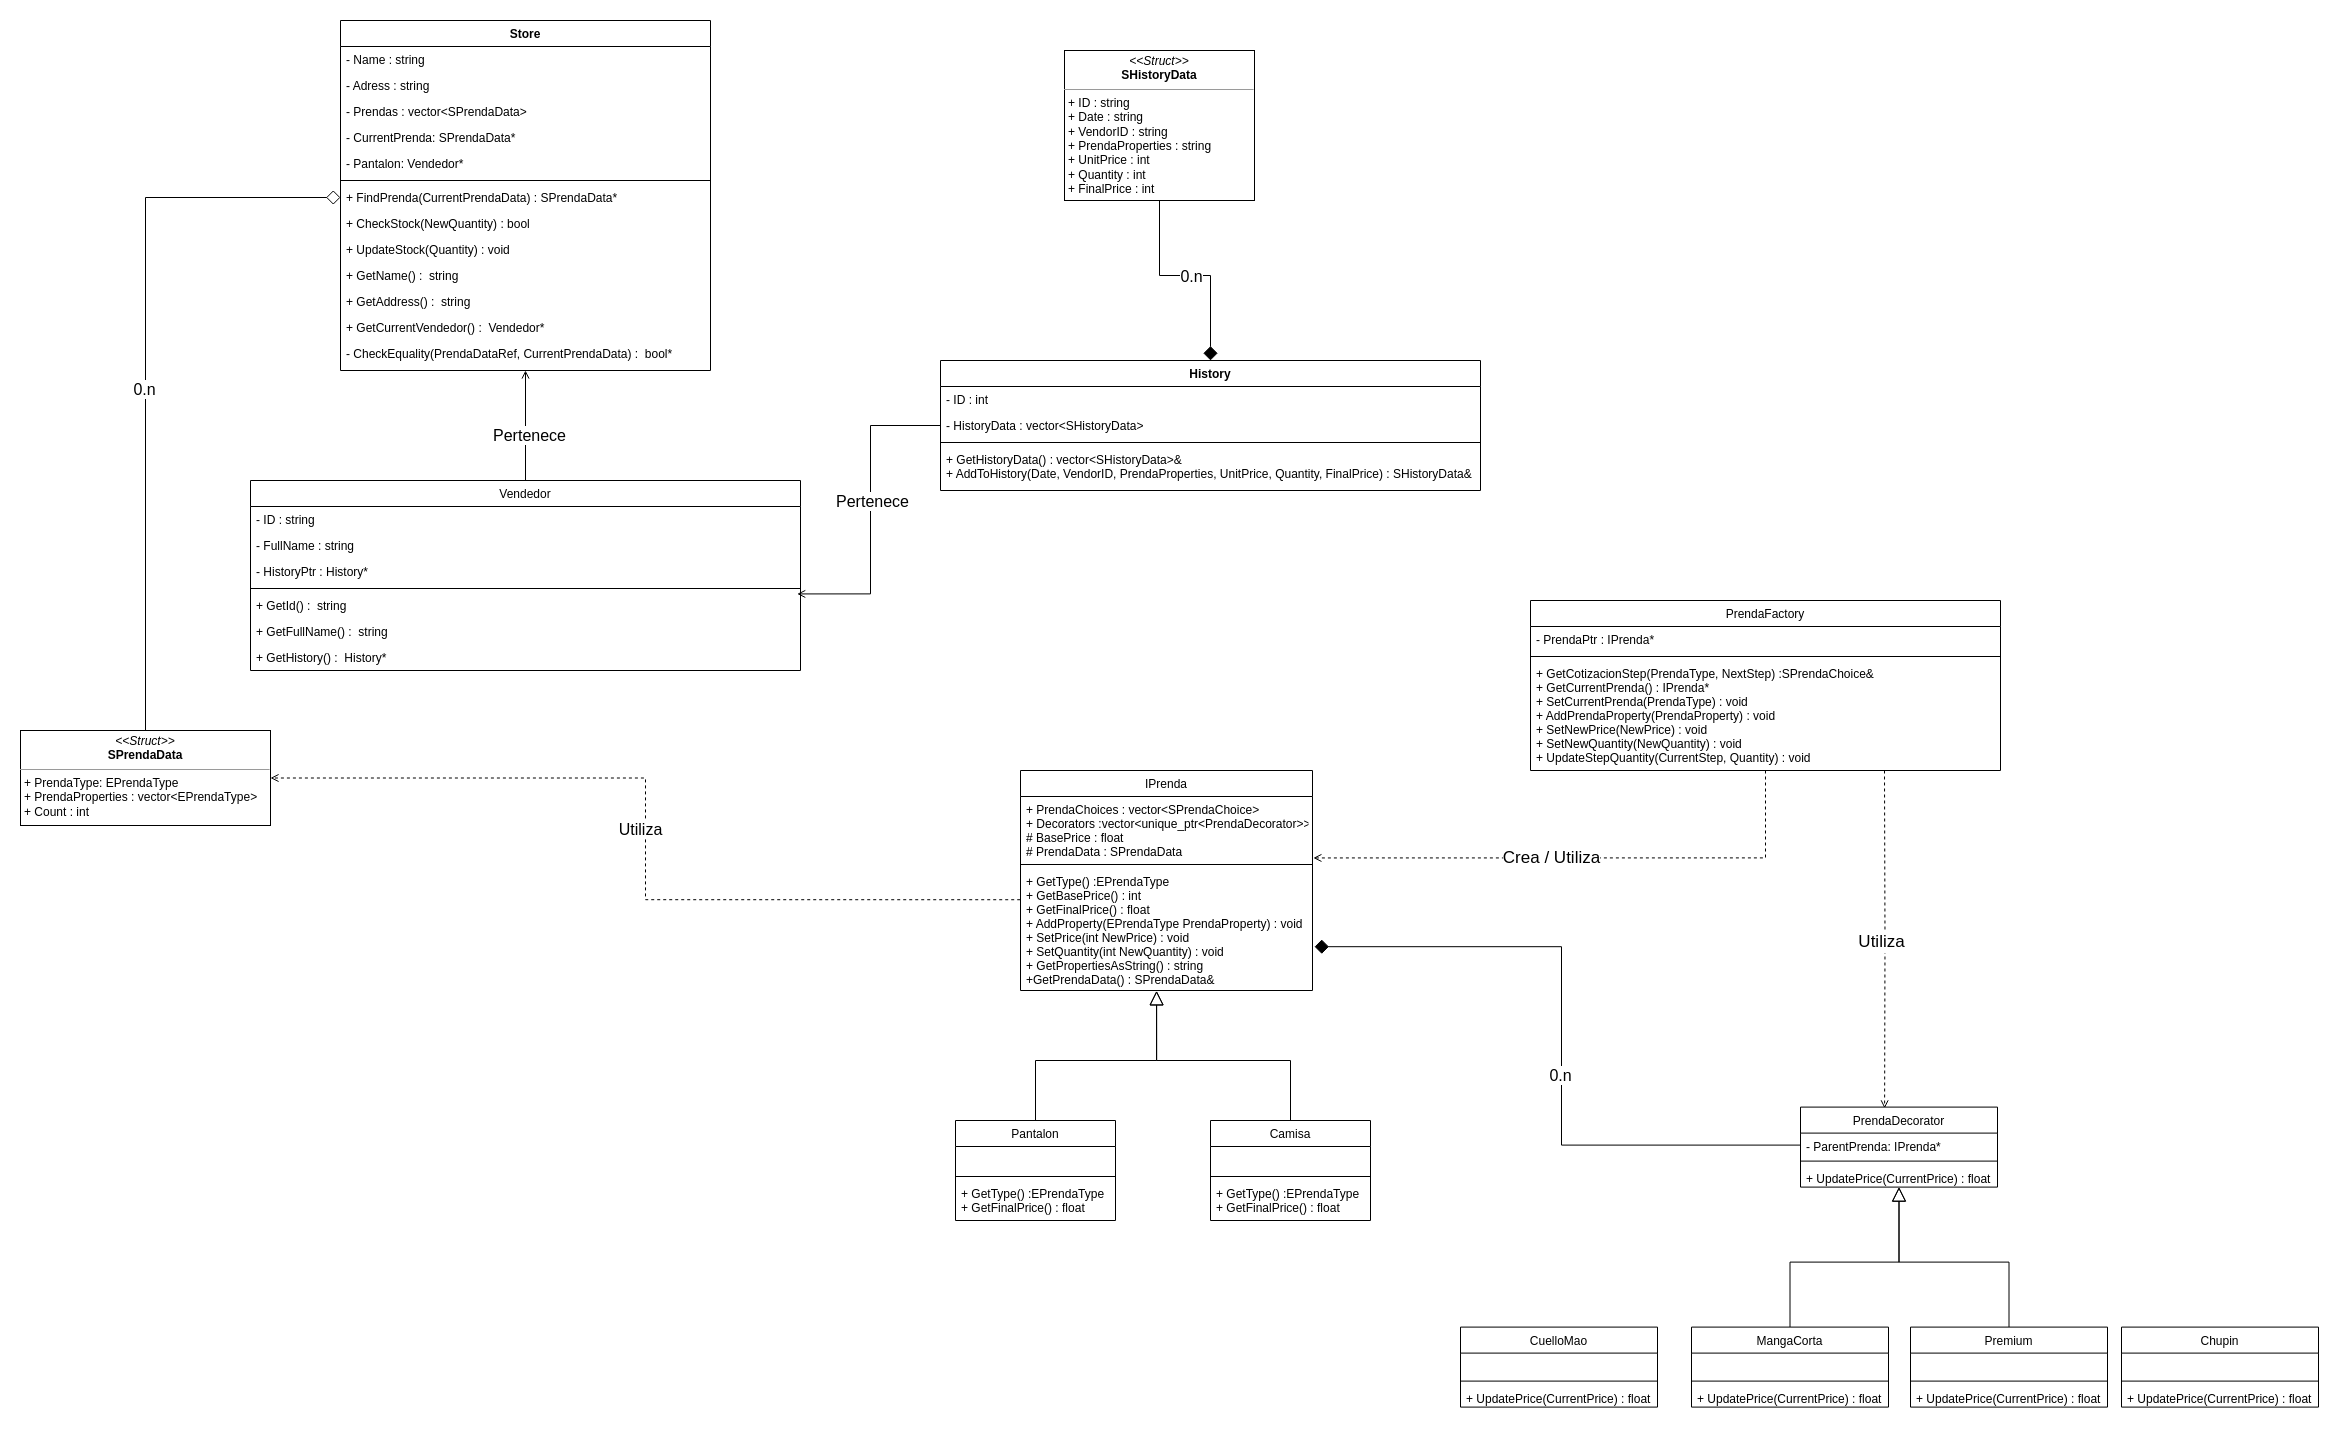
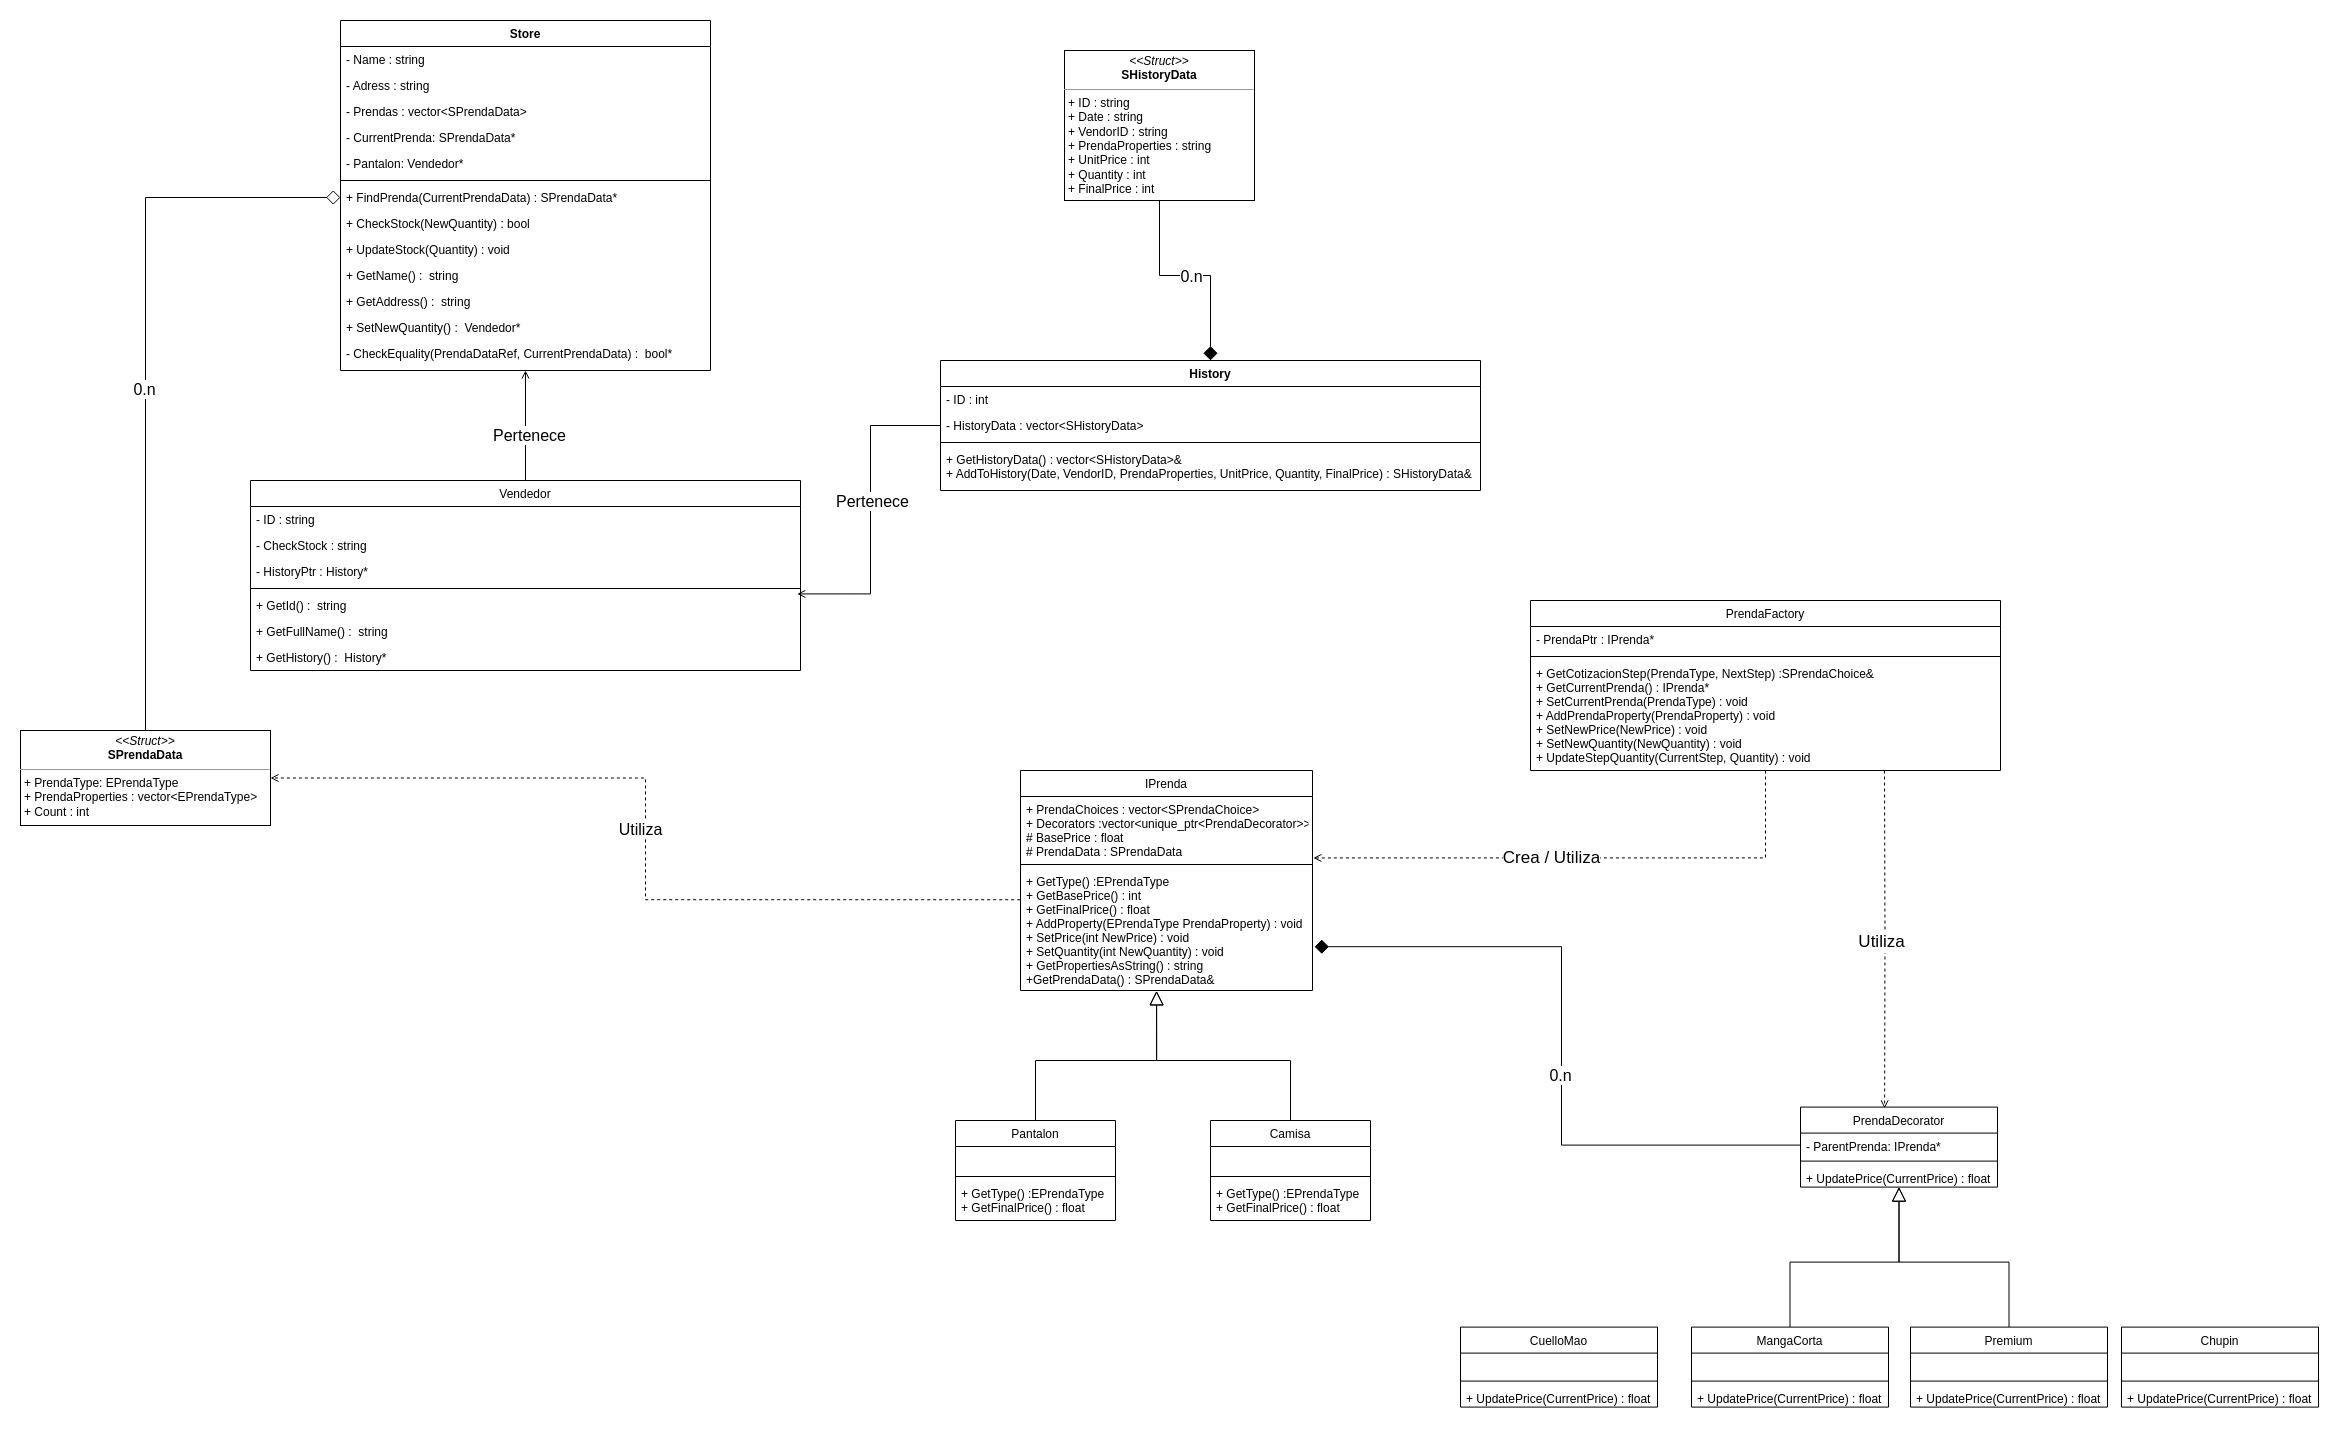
(457, 328) -> (442, 328)
(309, 546) -> (319, 546)
